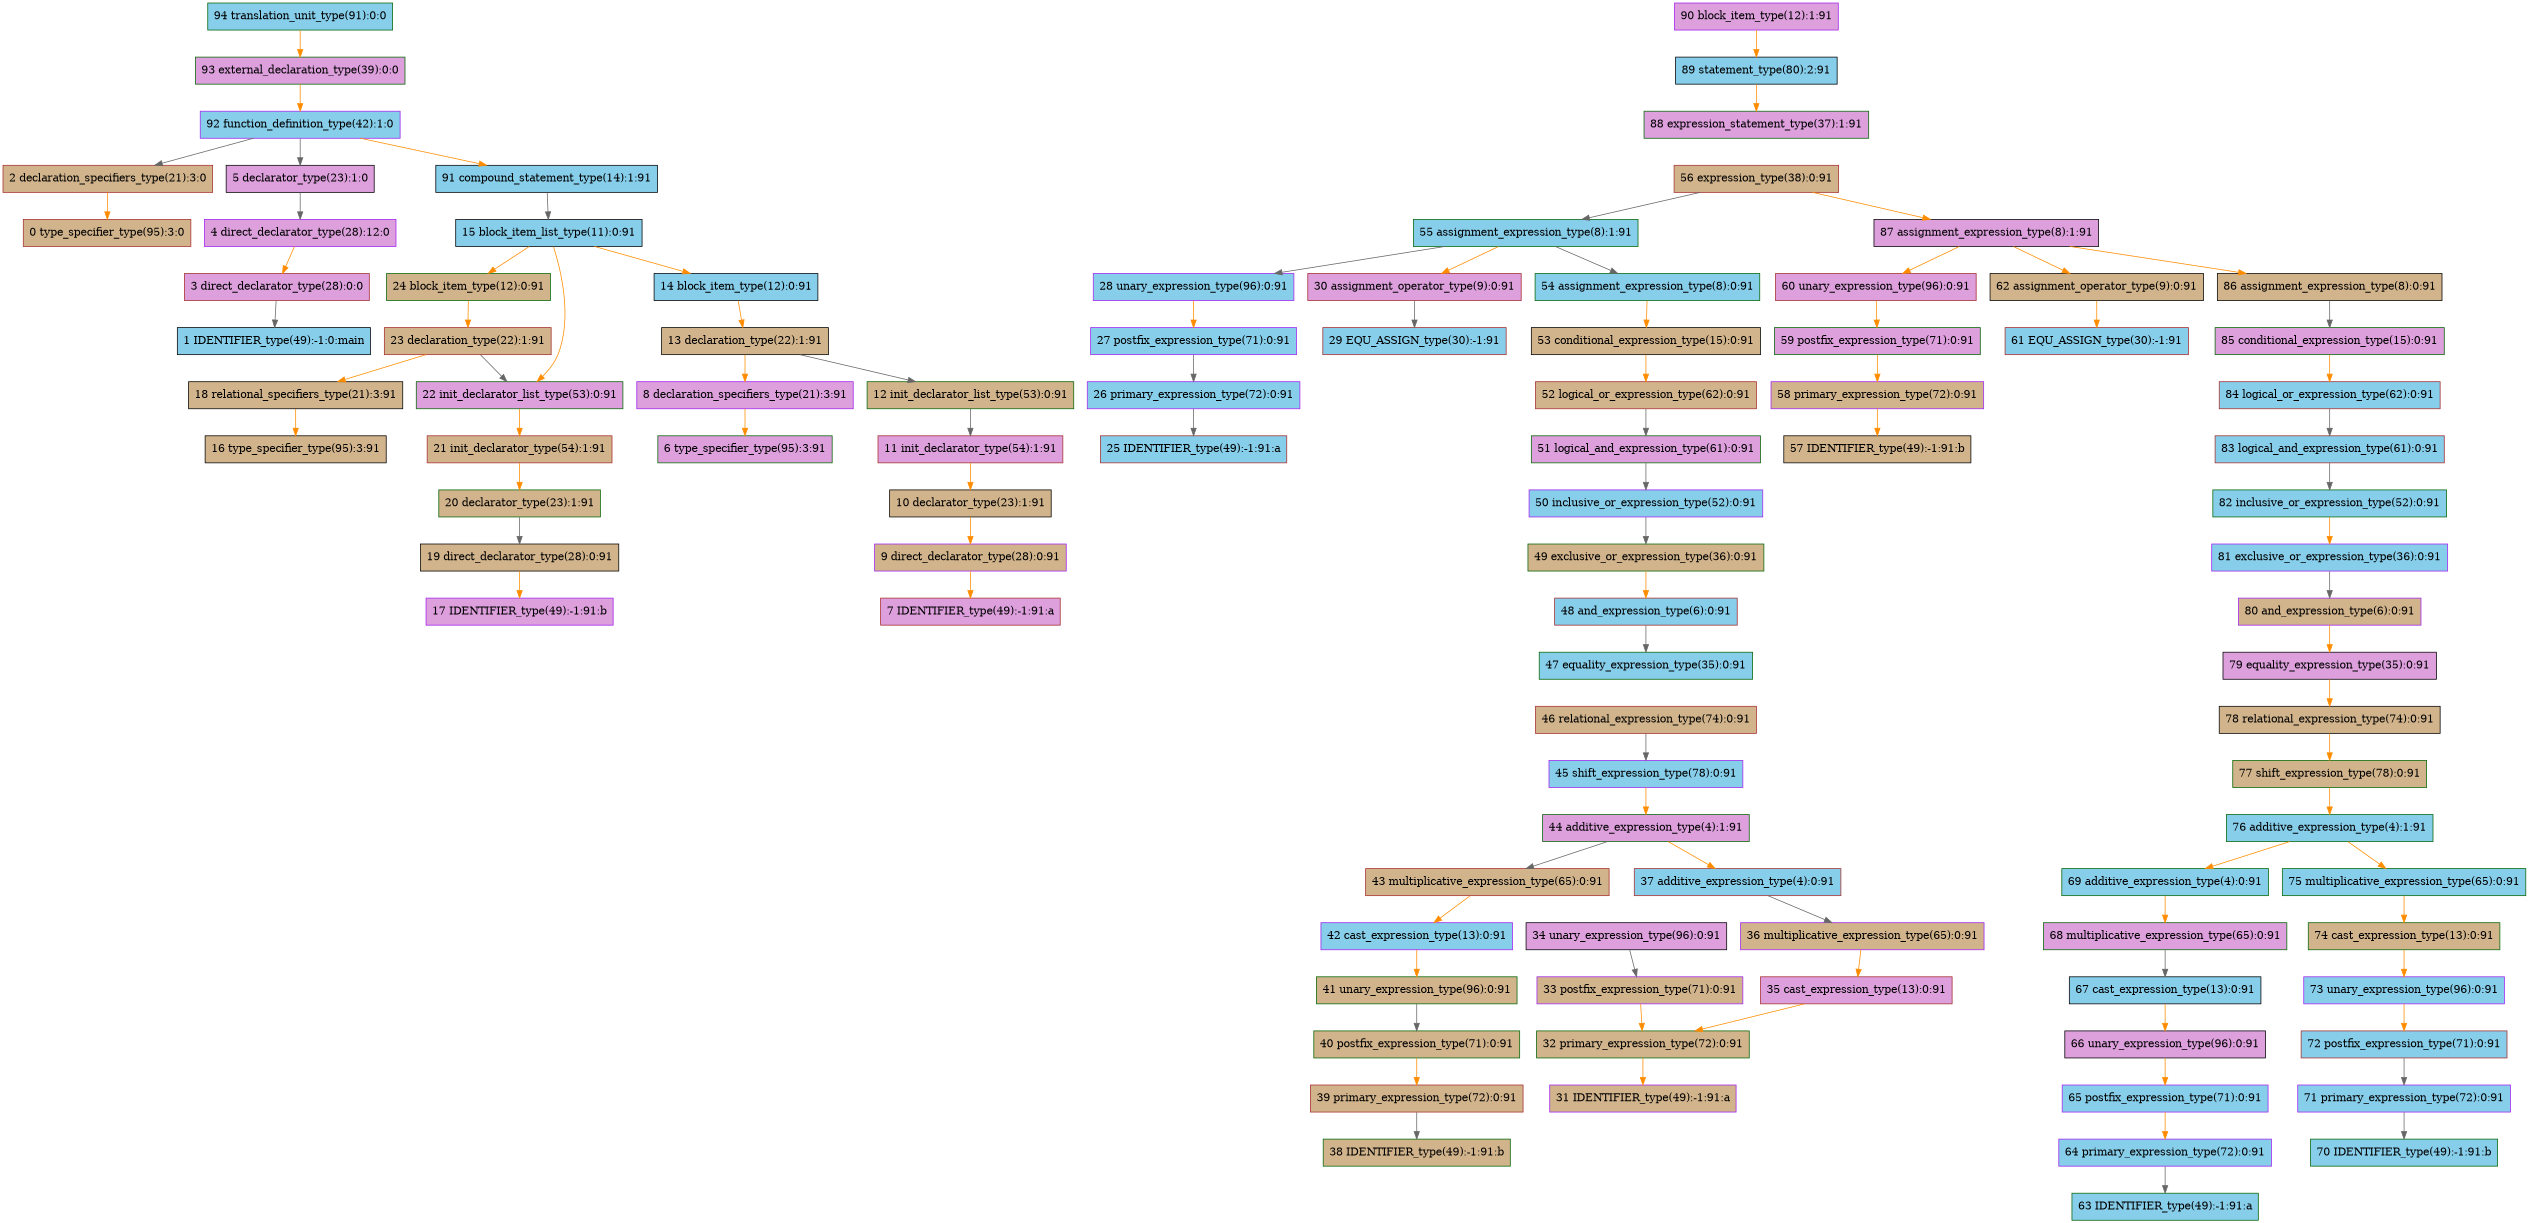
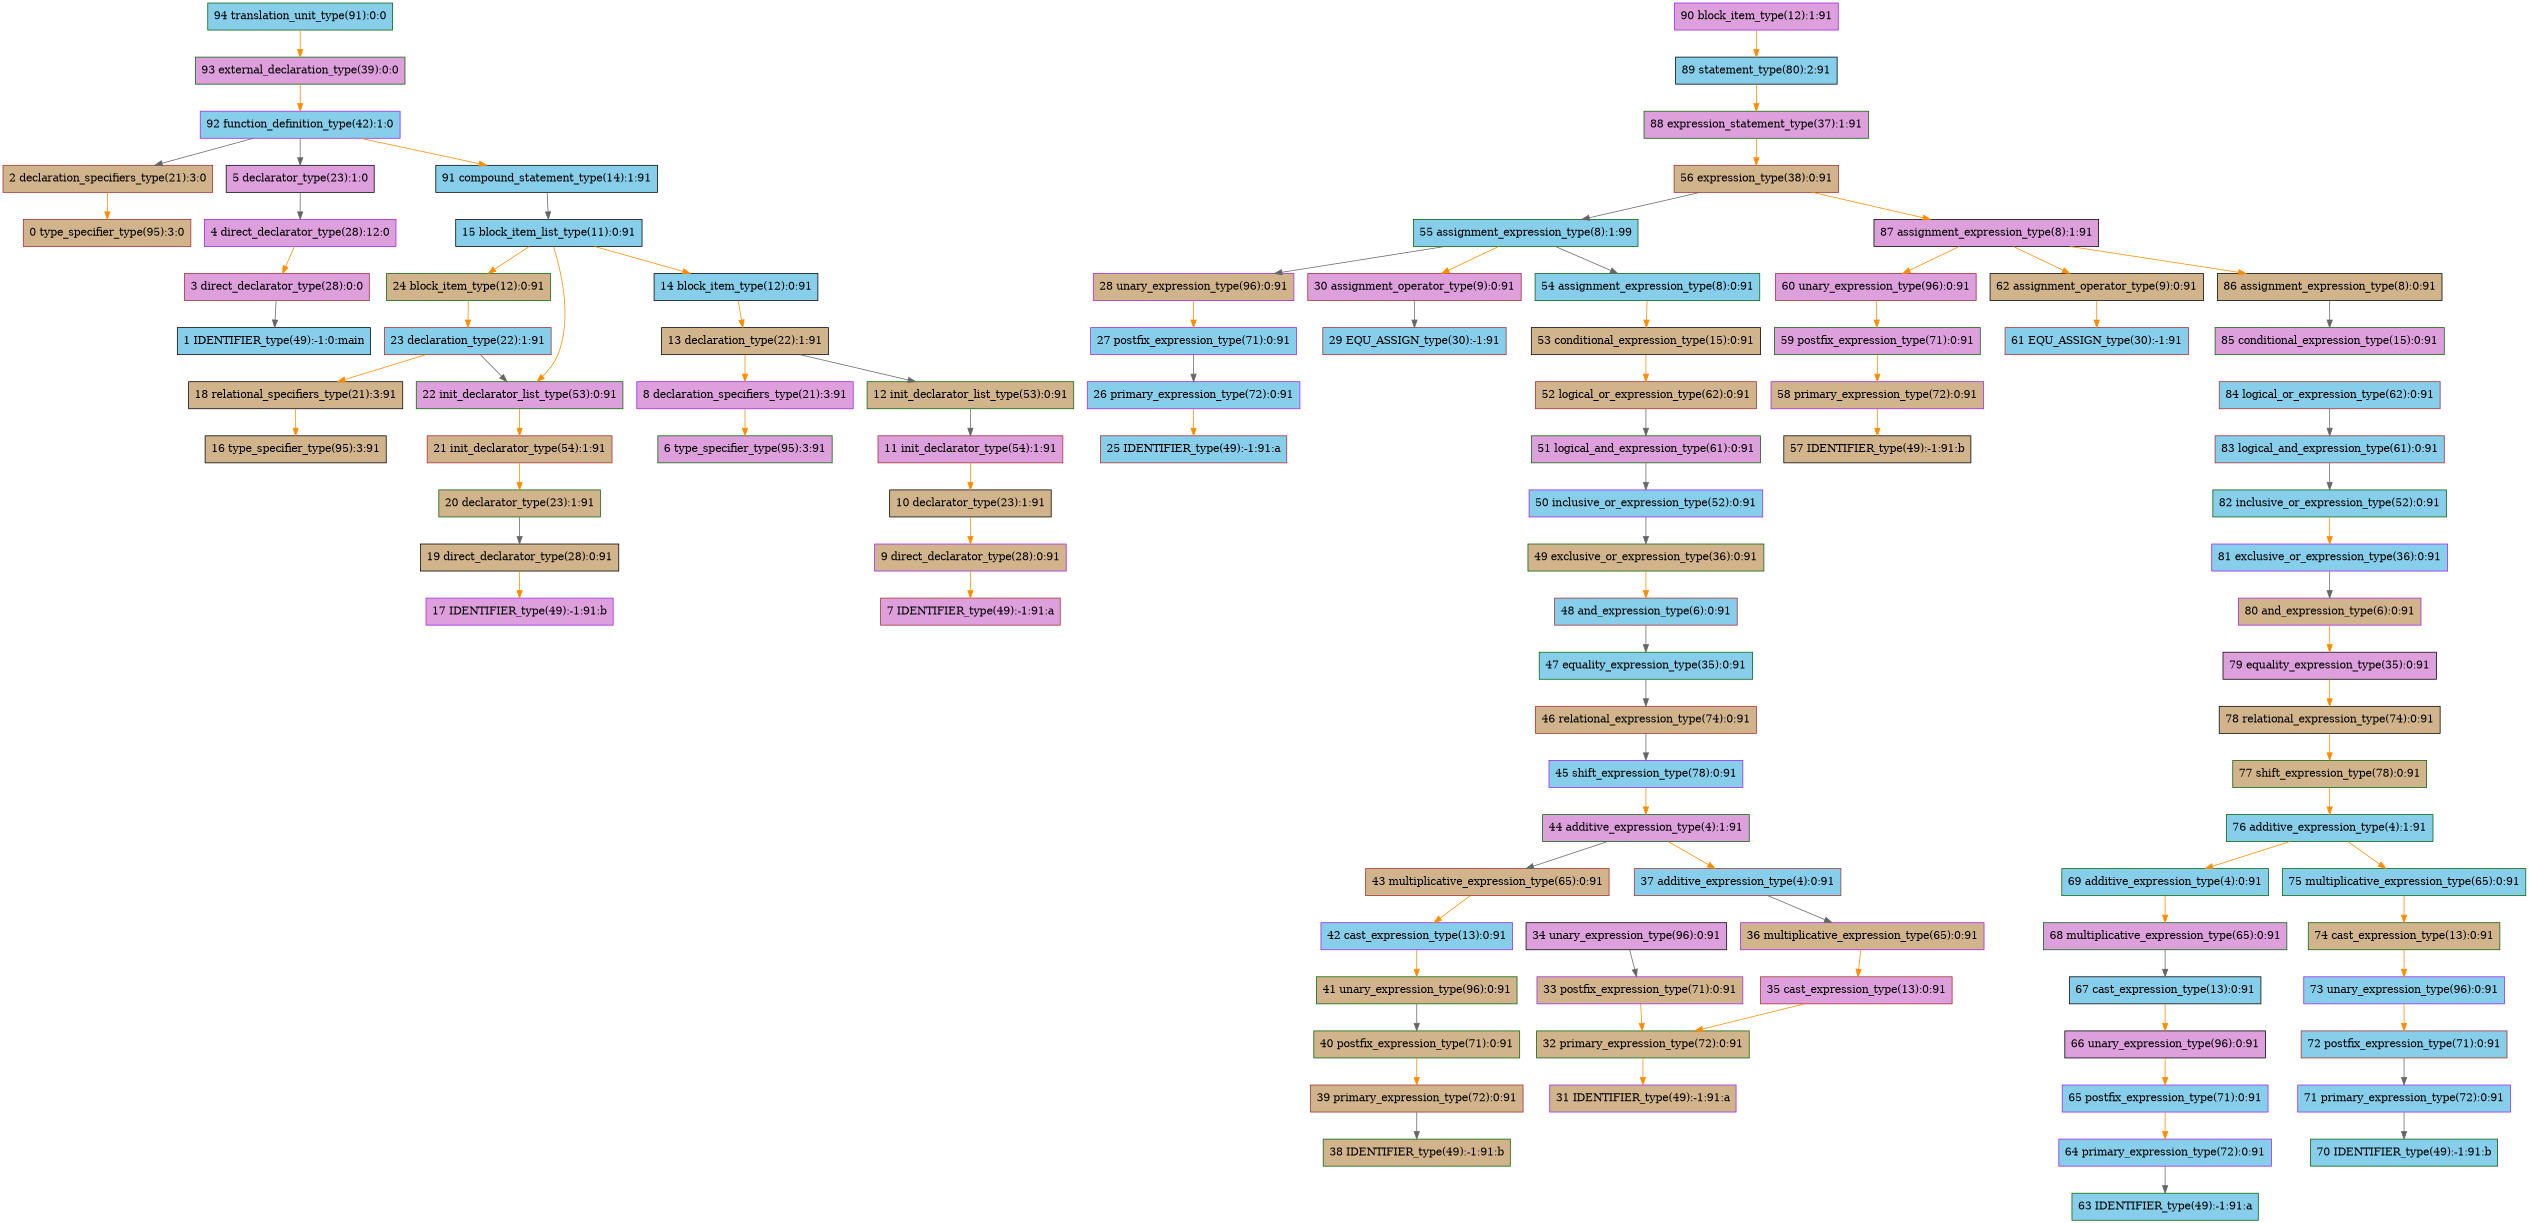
none -> (1756, 148)
(1526, 233) -> (1526, 233)
(1194, 287) -> (1194, 287)
(468, 341) -> (468, 341)
(2330, 364) -> none
(1194, 419) -> (1194, 419)
none -> (1646, 689)
